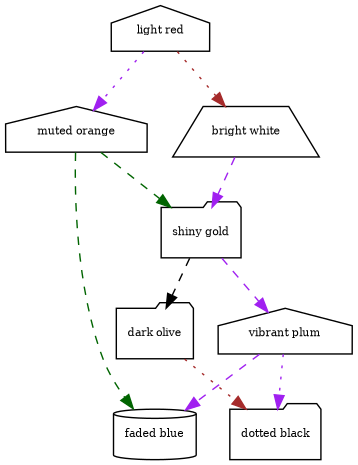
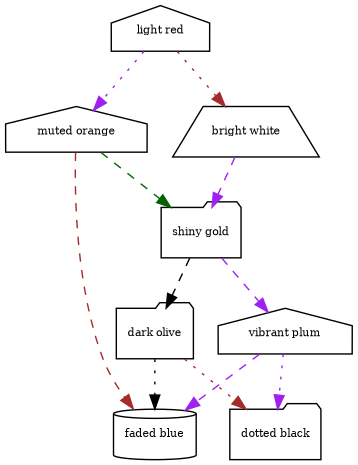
(83, 279) -> (83, 279)
none -> (155, 377)
